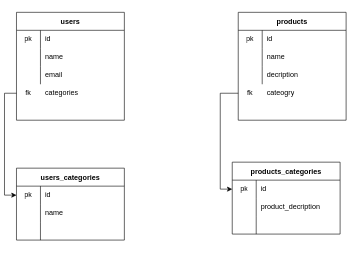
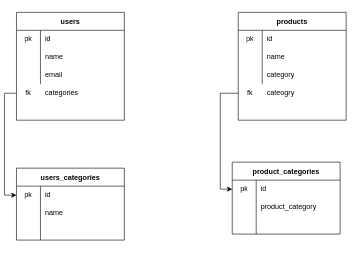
(286, 75) -> (283, 75)
(286, 172) -> (286, 172)
(296, 207) -> (294, 207)
